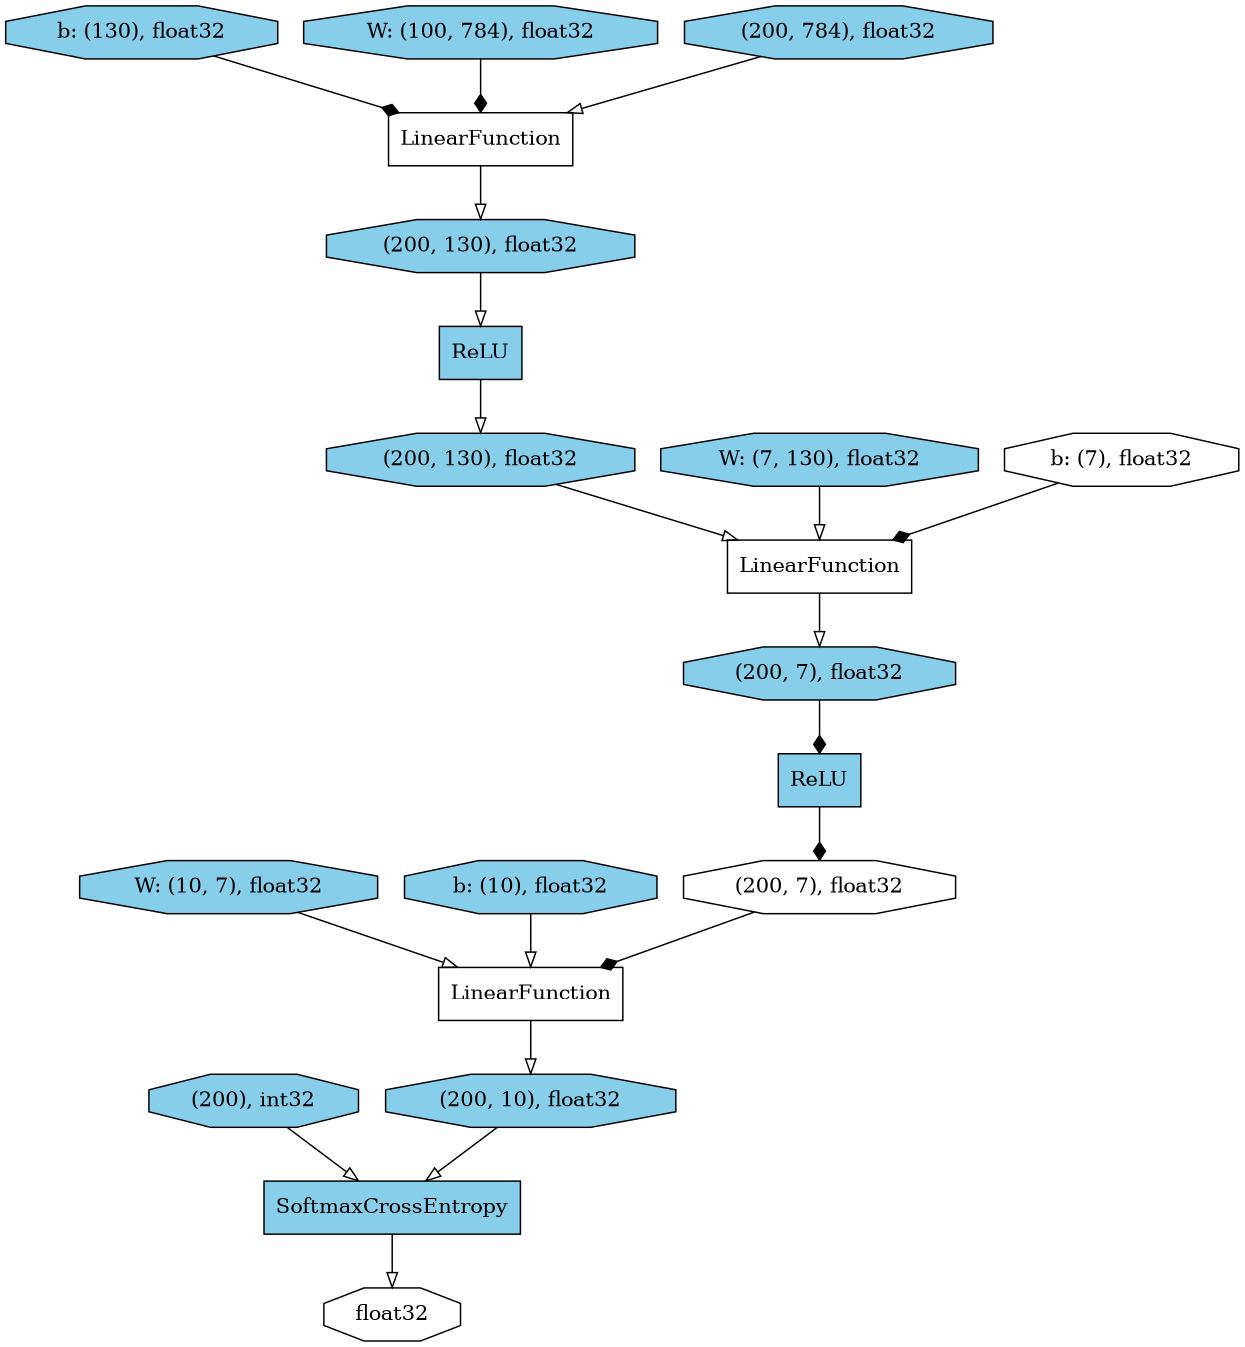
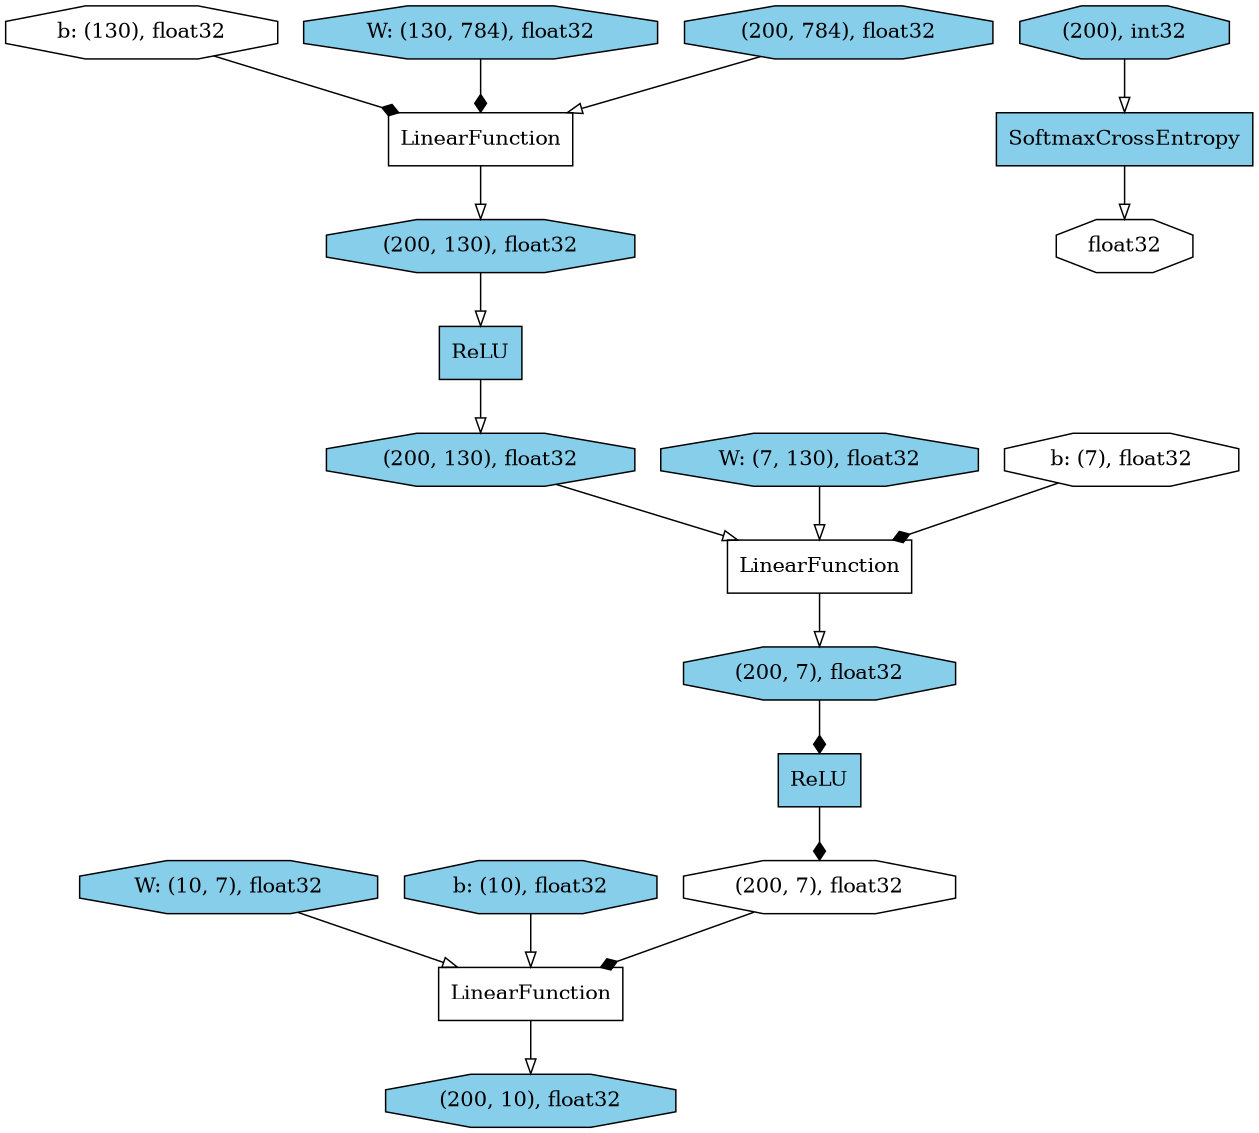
(142, 32) -> (142, 32)
(481, 32) -> (481, 32)
(468, 1150) -> none
